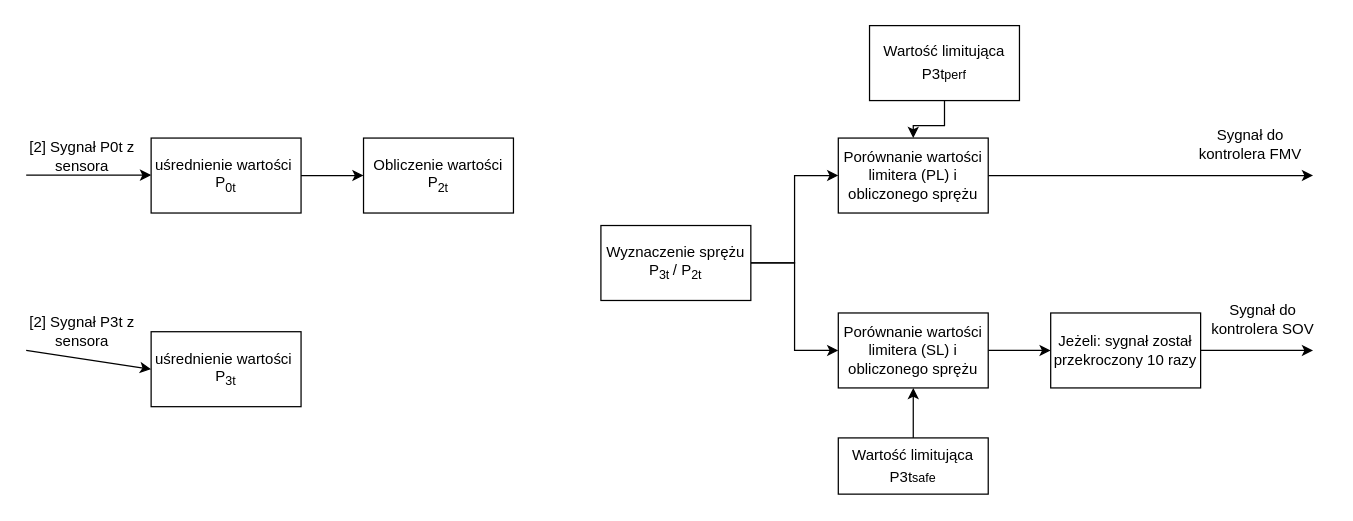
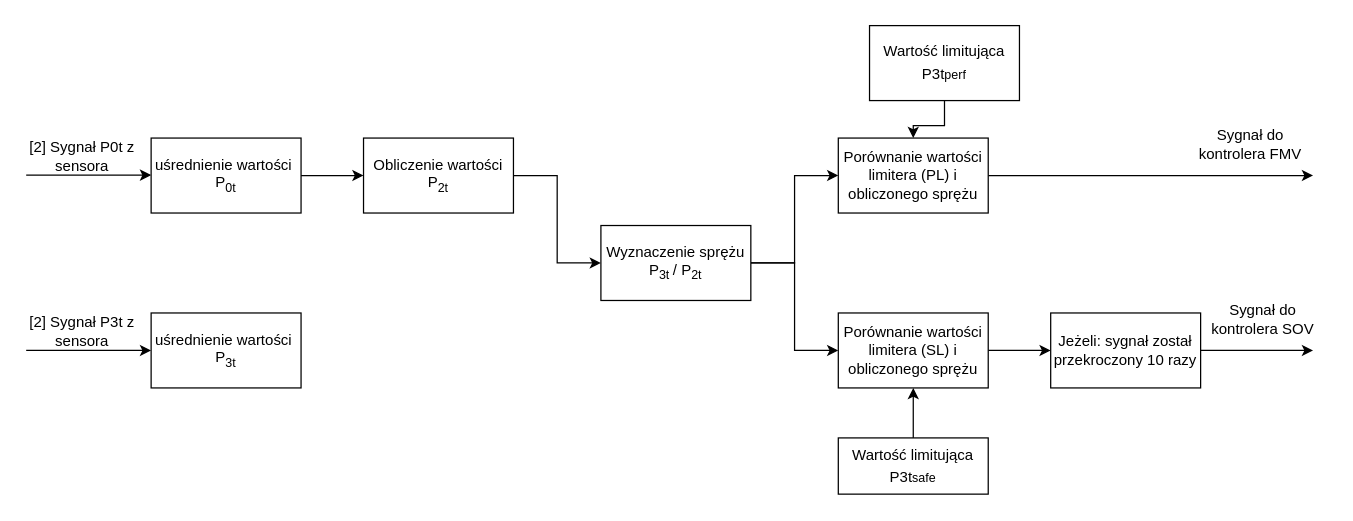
none -> (557, 215)
(226, 369) -> (226, 351)
